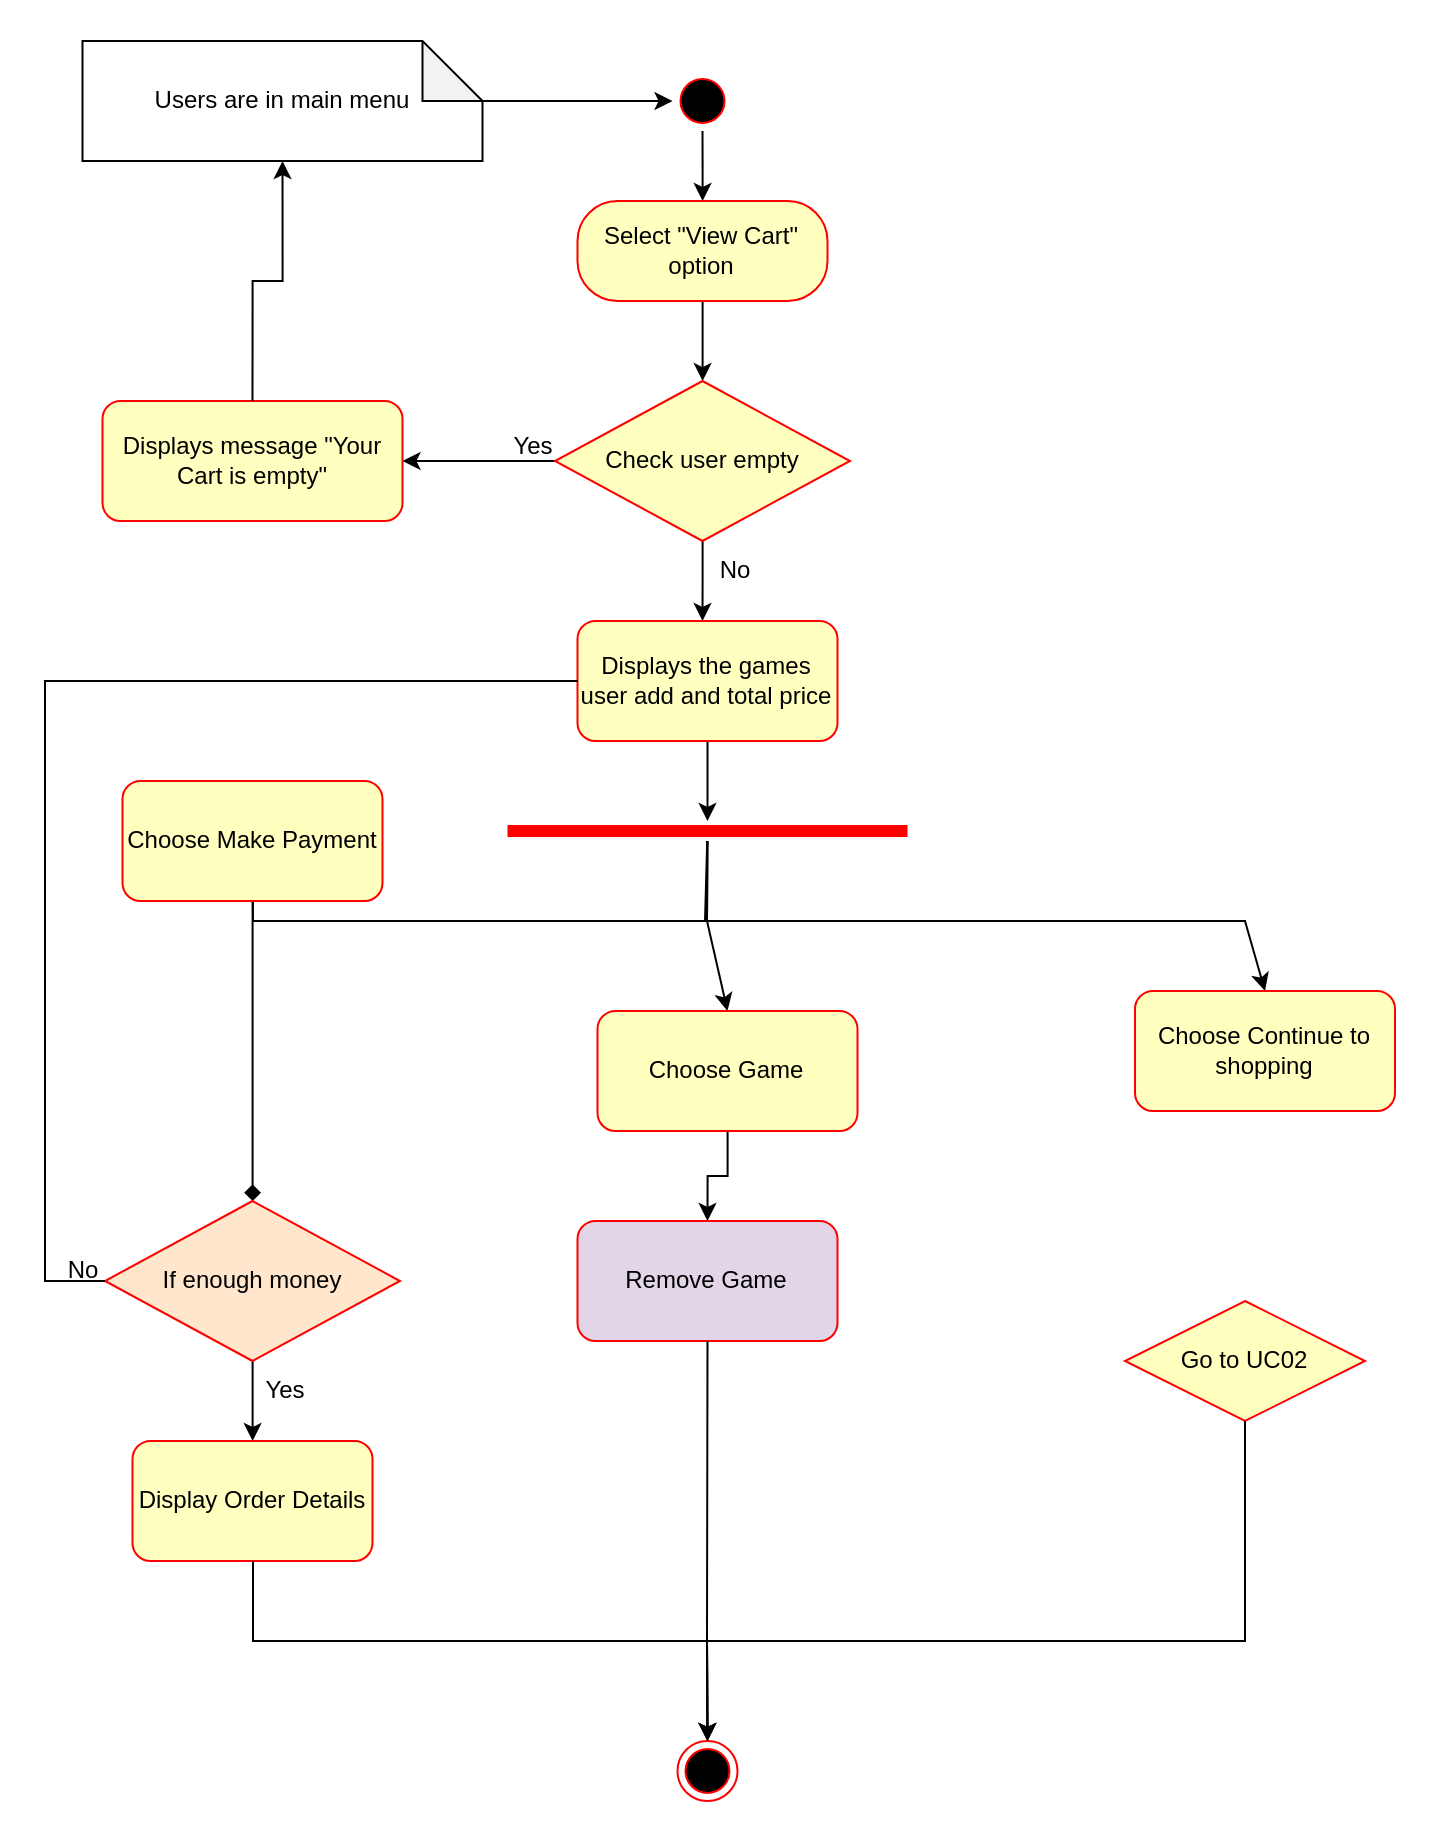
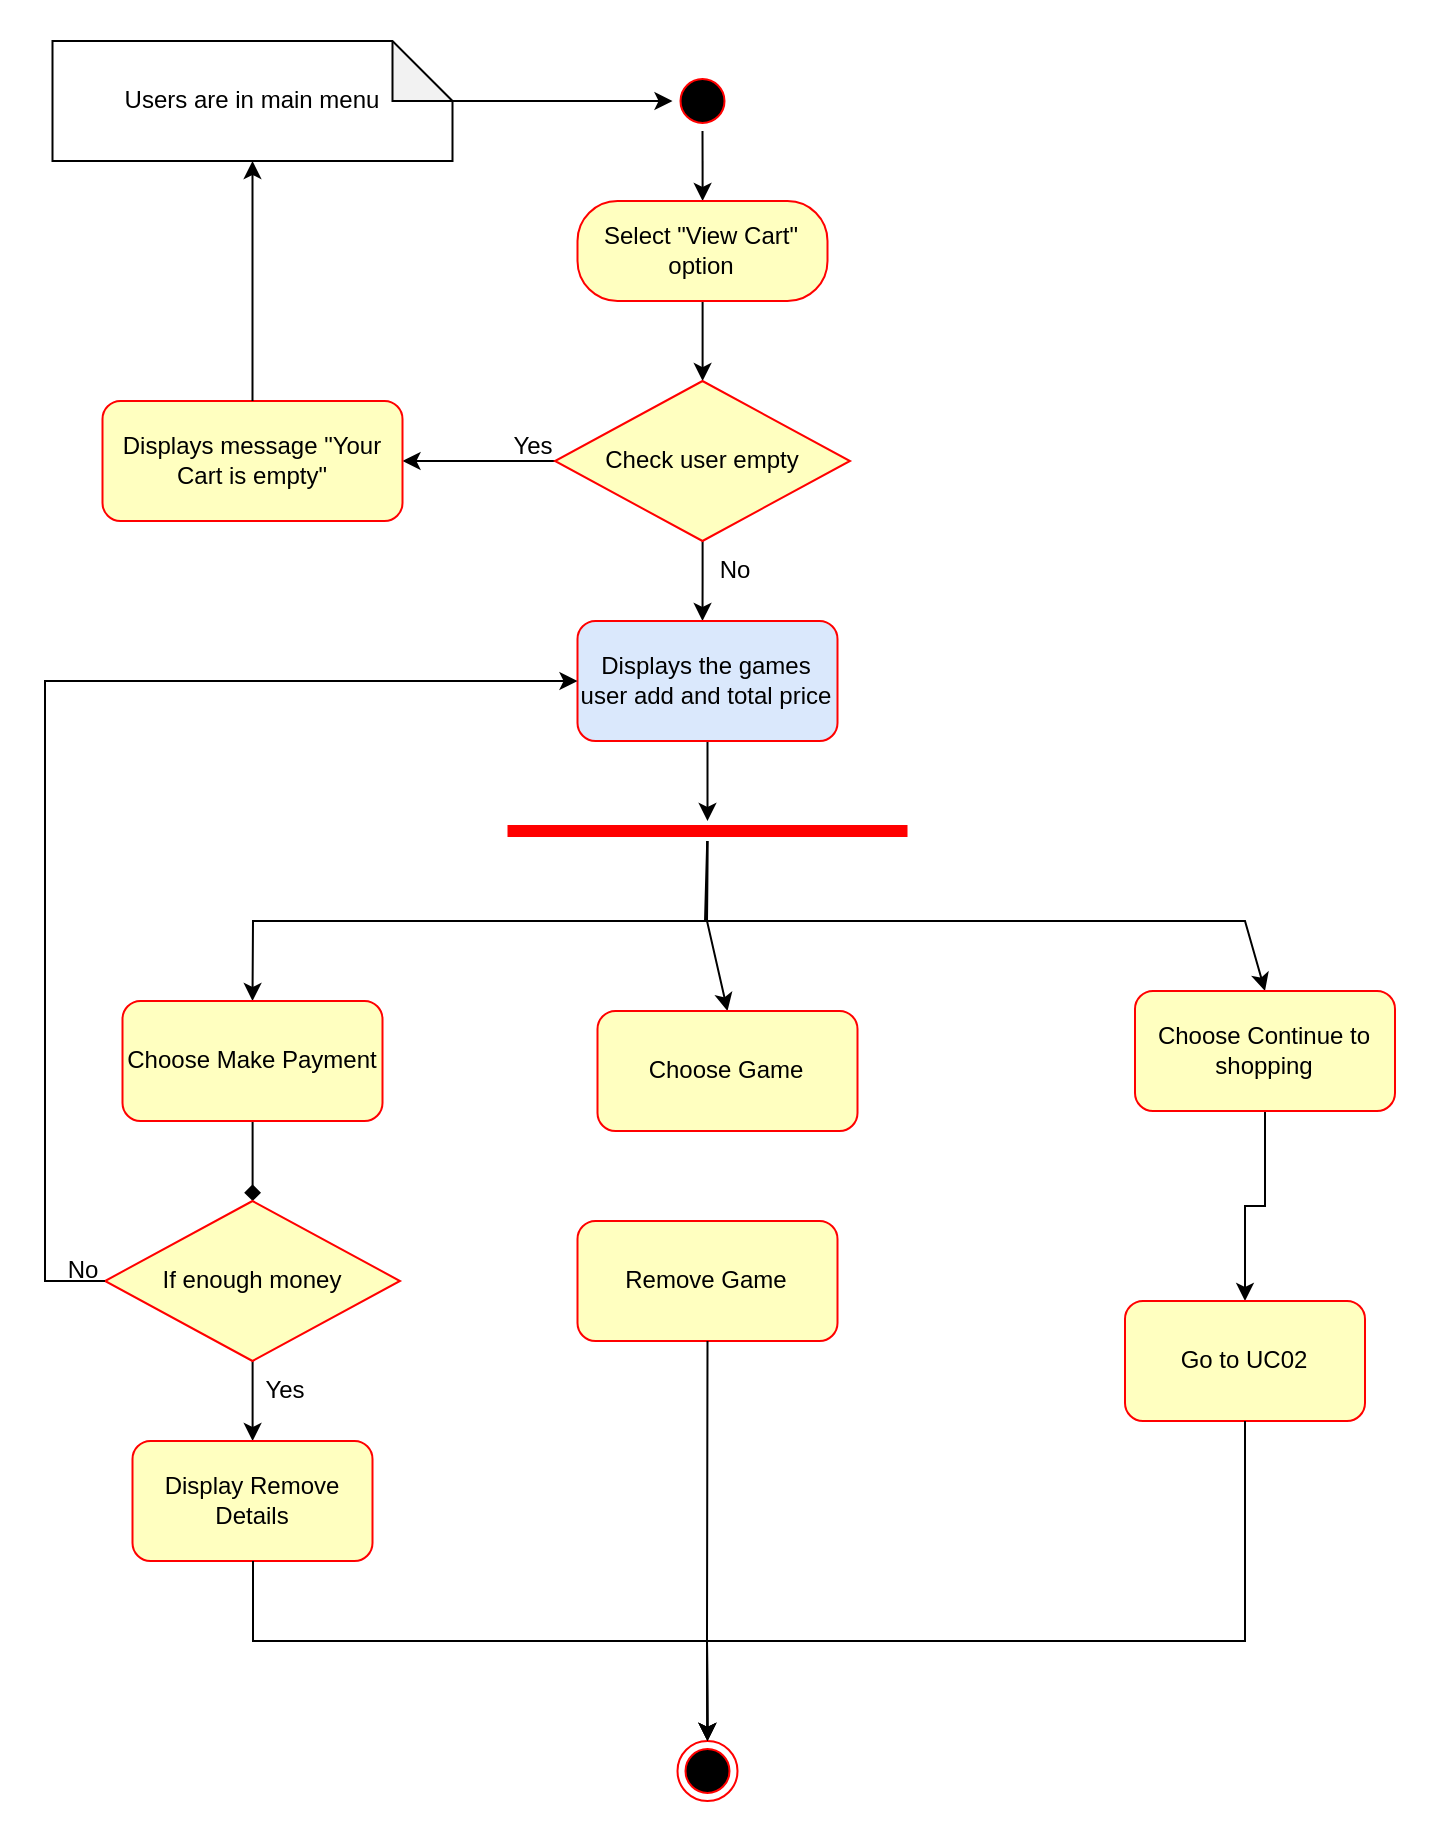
(283, 101) -> (253, 101)
(568, 681) -> (562, 681)
(708, 681) -> (708, 681)
(253, 841) -> (253, 1061)
(725, 1176) -> none
none -> (1262, 1206)
(253, 1281) -> (253, 1281)
(708, 1281) -> (708, 1281)
(1245, 1361) -> (1245, 1361)
(253, 1501) -> (253, 1501)
